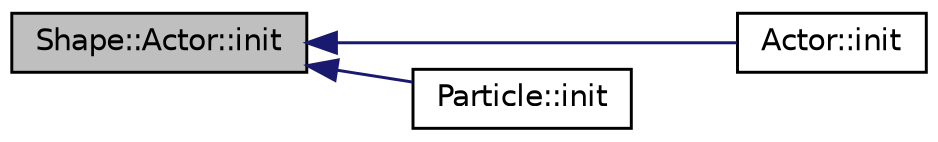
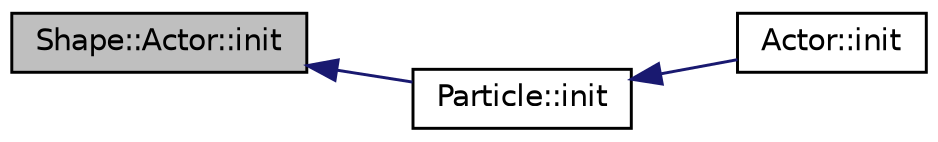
(537, 43) -> (699, 67)
